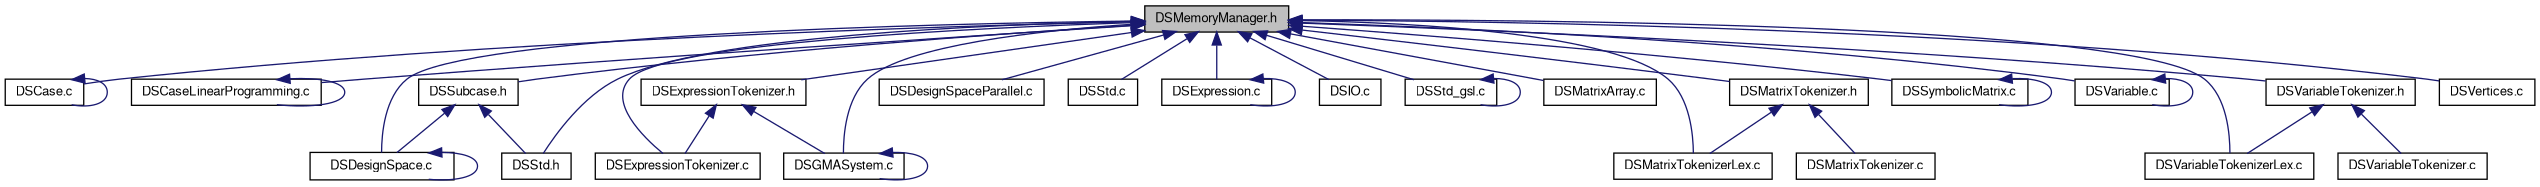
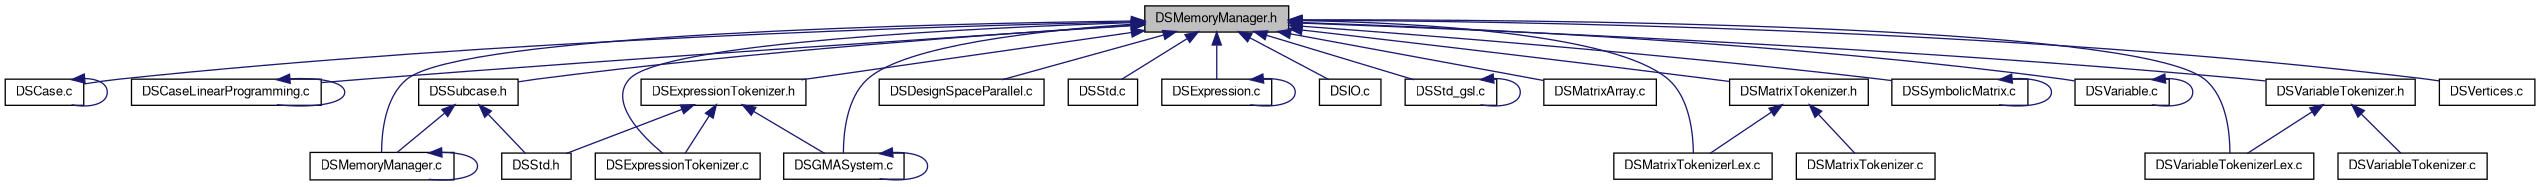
(819, 39) -> (624, 131)
(382, 166) -> (382, 166)
